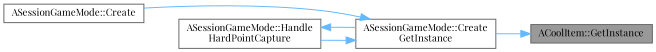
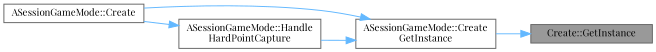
(343, 27) -> (156, 23)
(592, 34) -> (592, 34)
